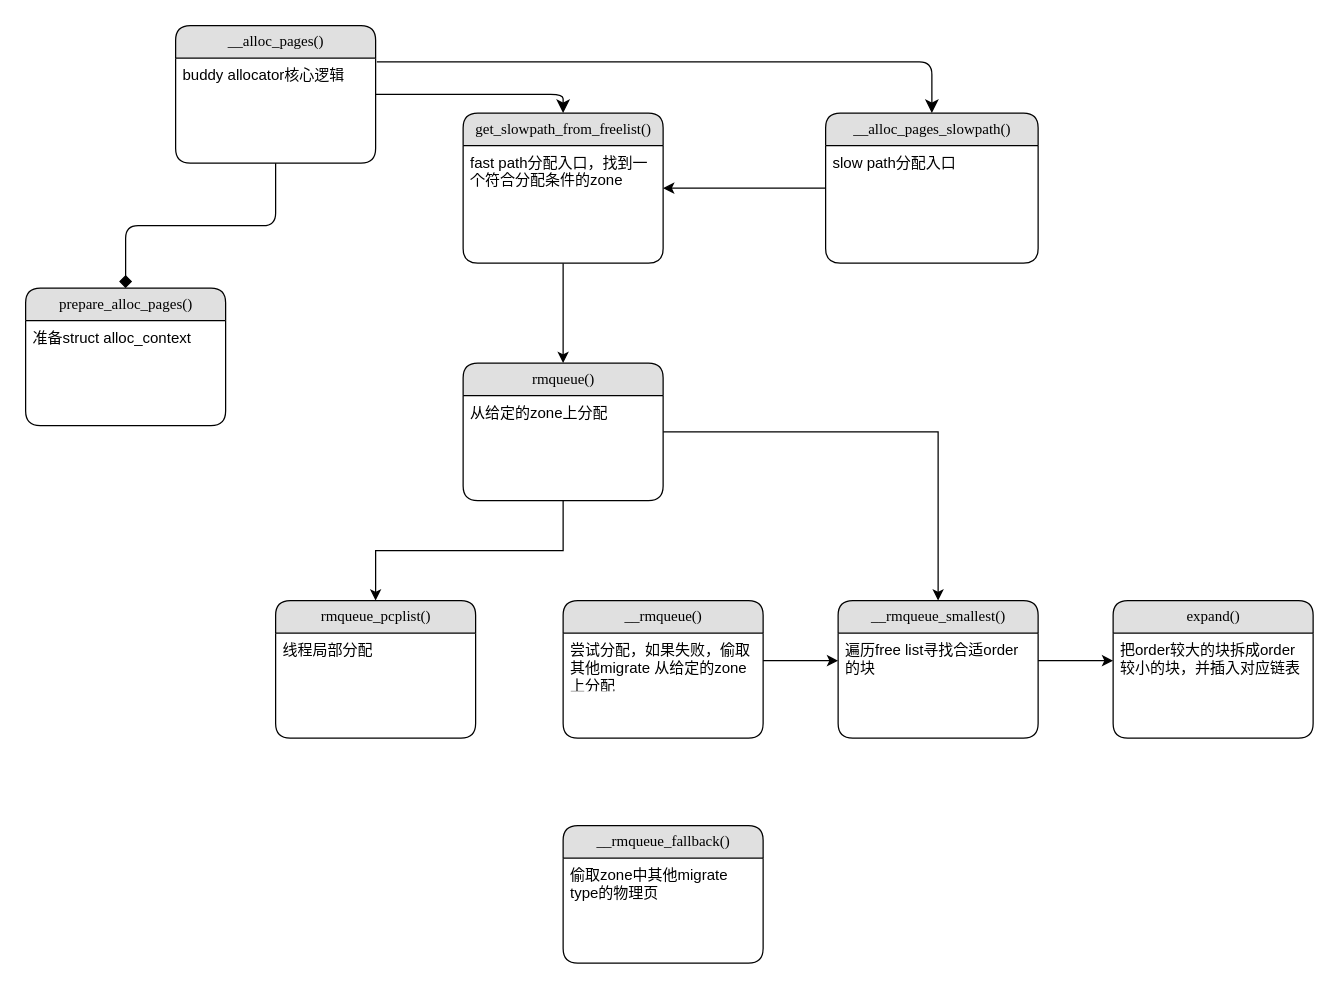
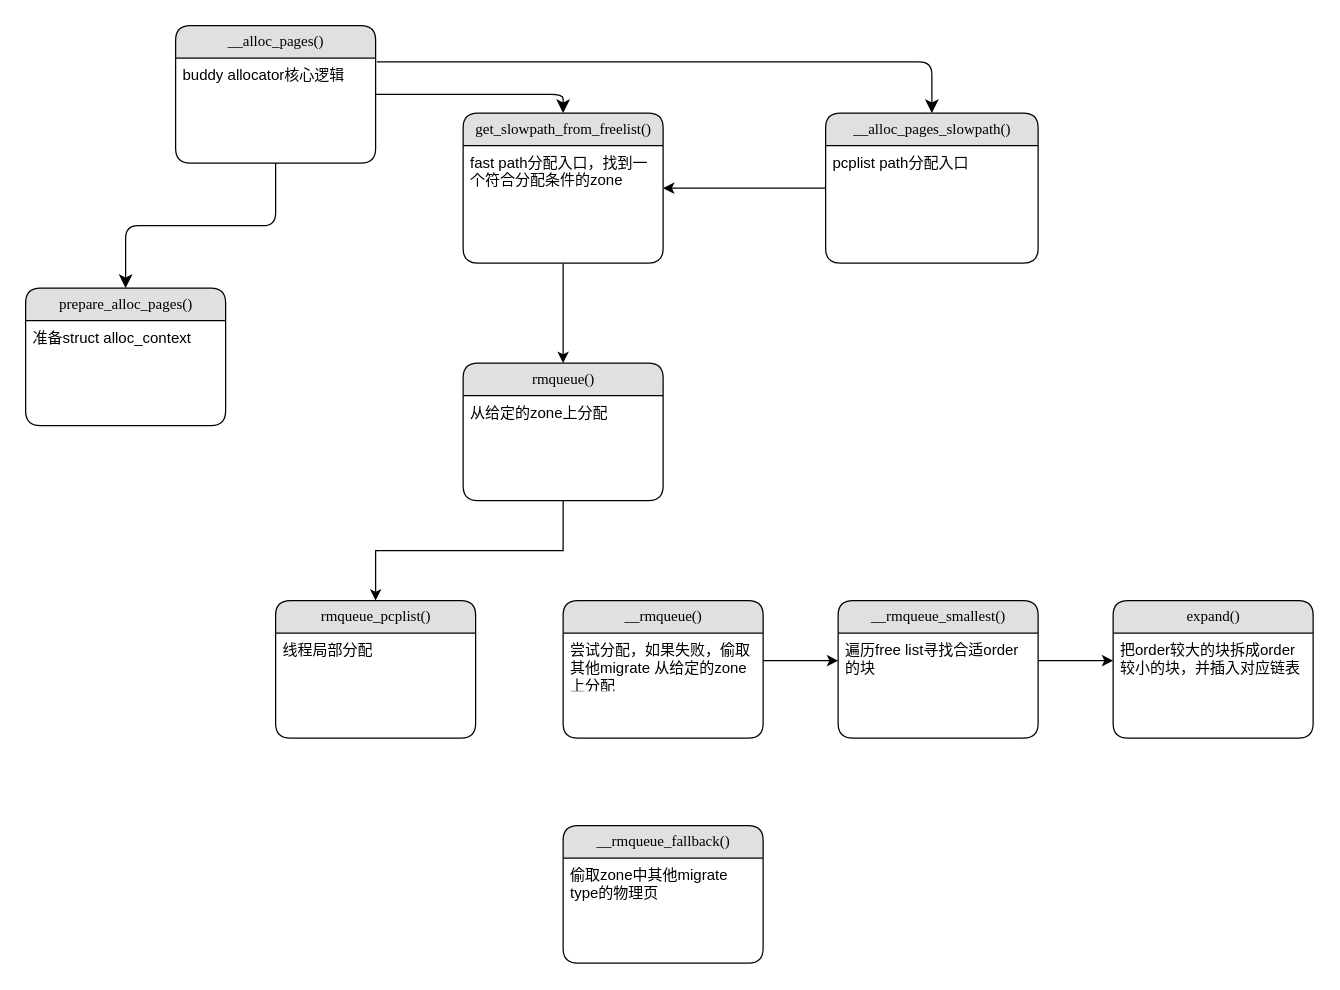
(897, 163) -> (908, 163)
(126, 275) -> (126, 276)
(880, 432) -> none
